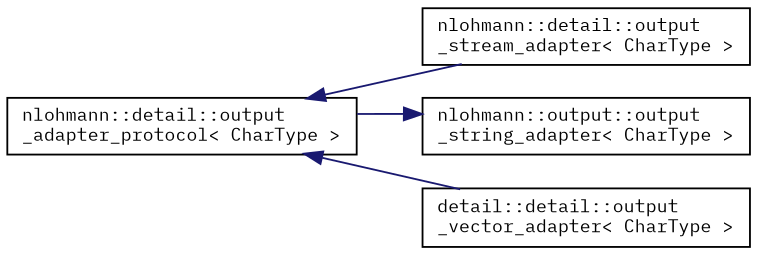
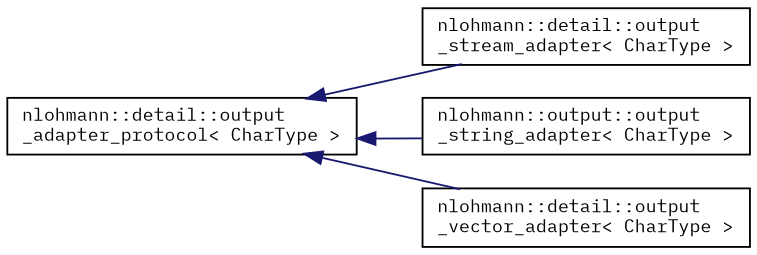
(380, 114) -> (399, 139)
(586, 218) -> (586, 218)
